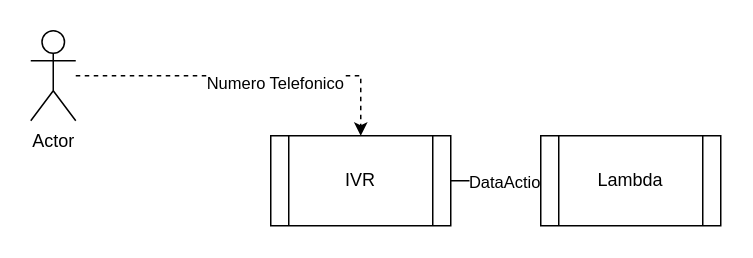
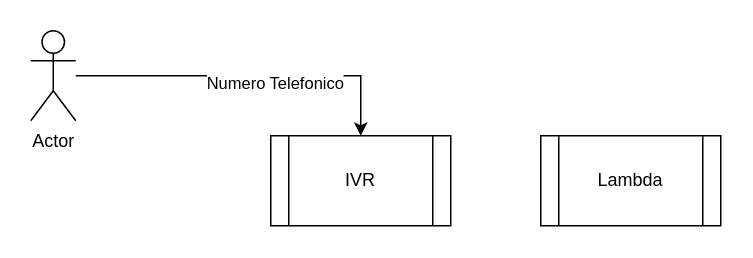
(143, 76) -> (143, 76)
(491, 181) -> none
